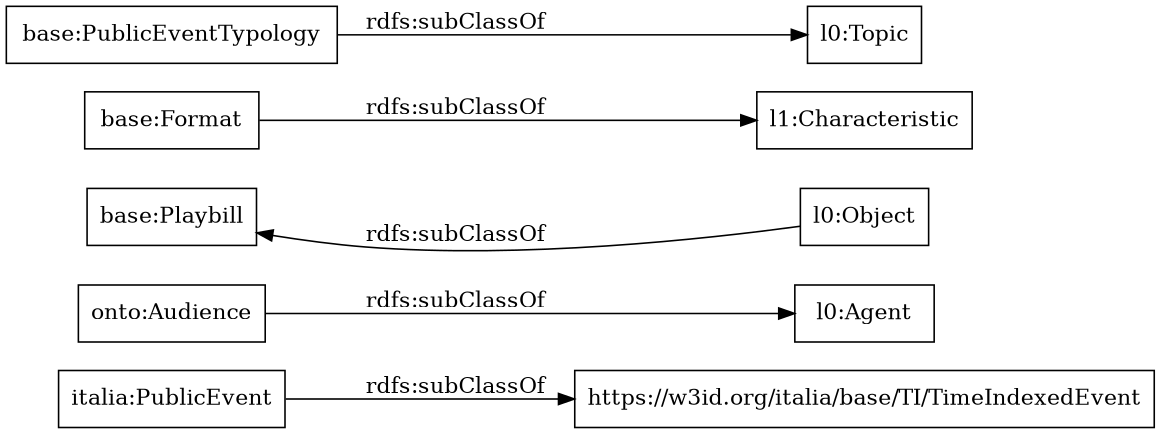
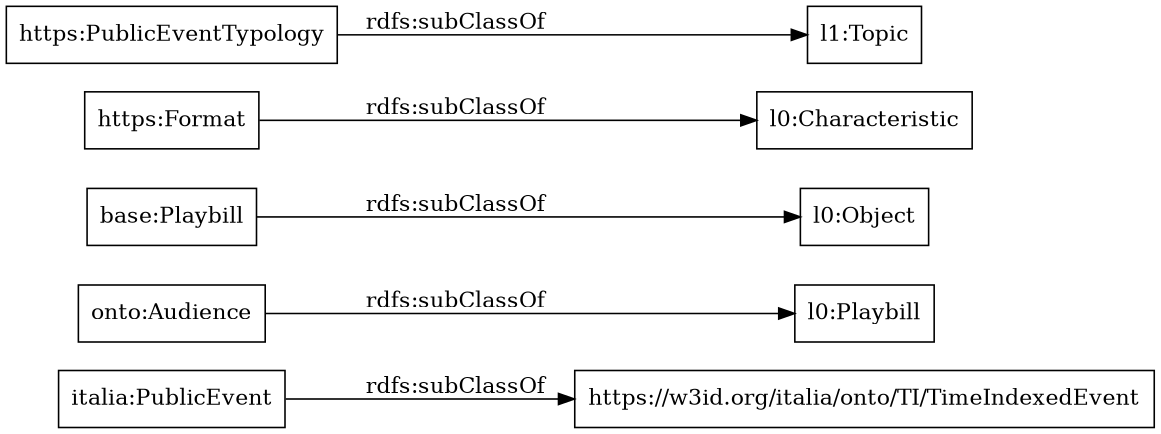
(172, 35) -> (172, 35)
(864, 35) -> (864, 35)
(172, 120) -> (172, 120)
(864, 120) -> (864, 120)
(536, 249) -> (520, 217)
(864, 314) -> (864, 314)
(864, 399) -> (864, 399)
